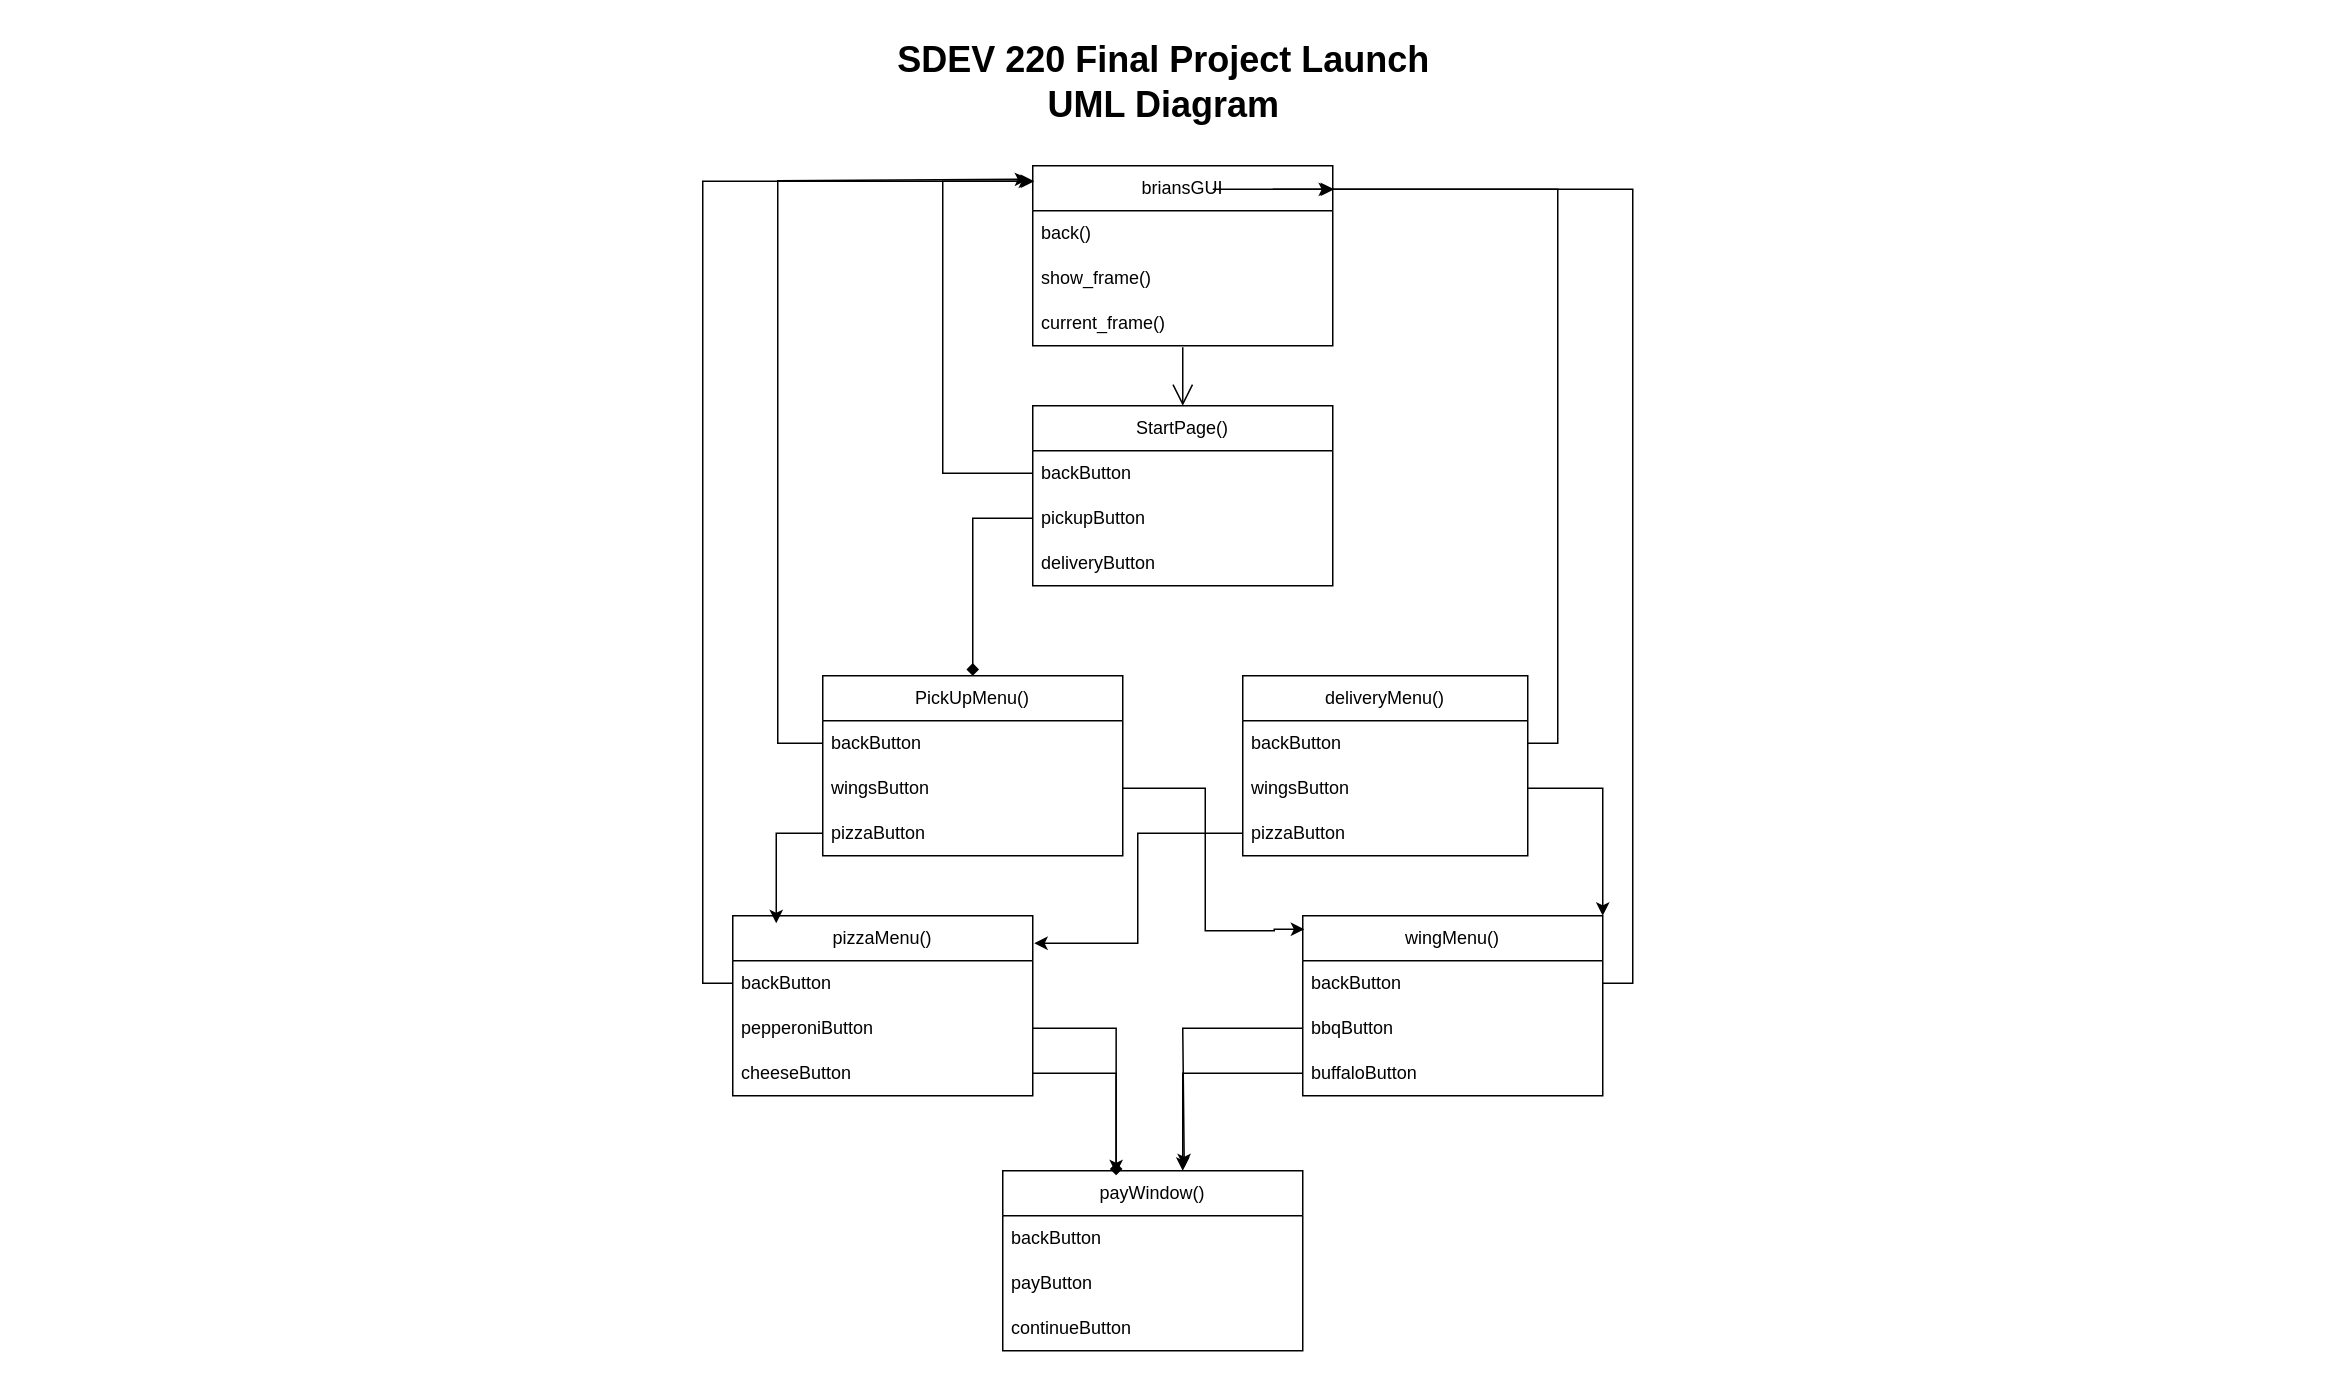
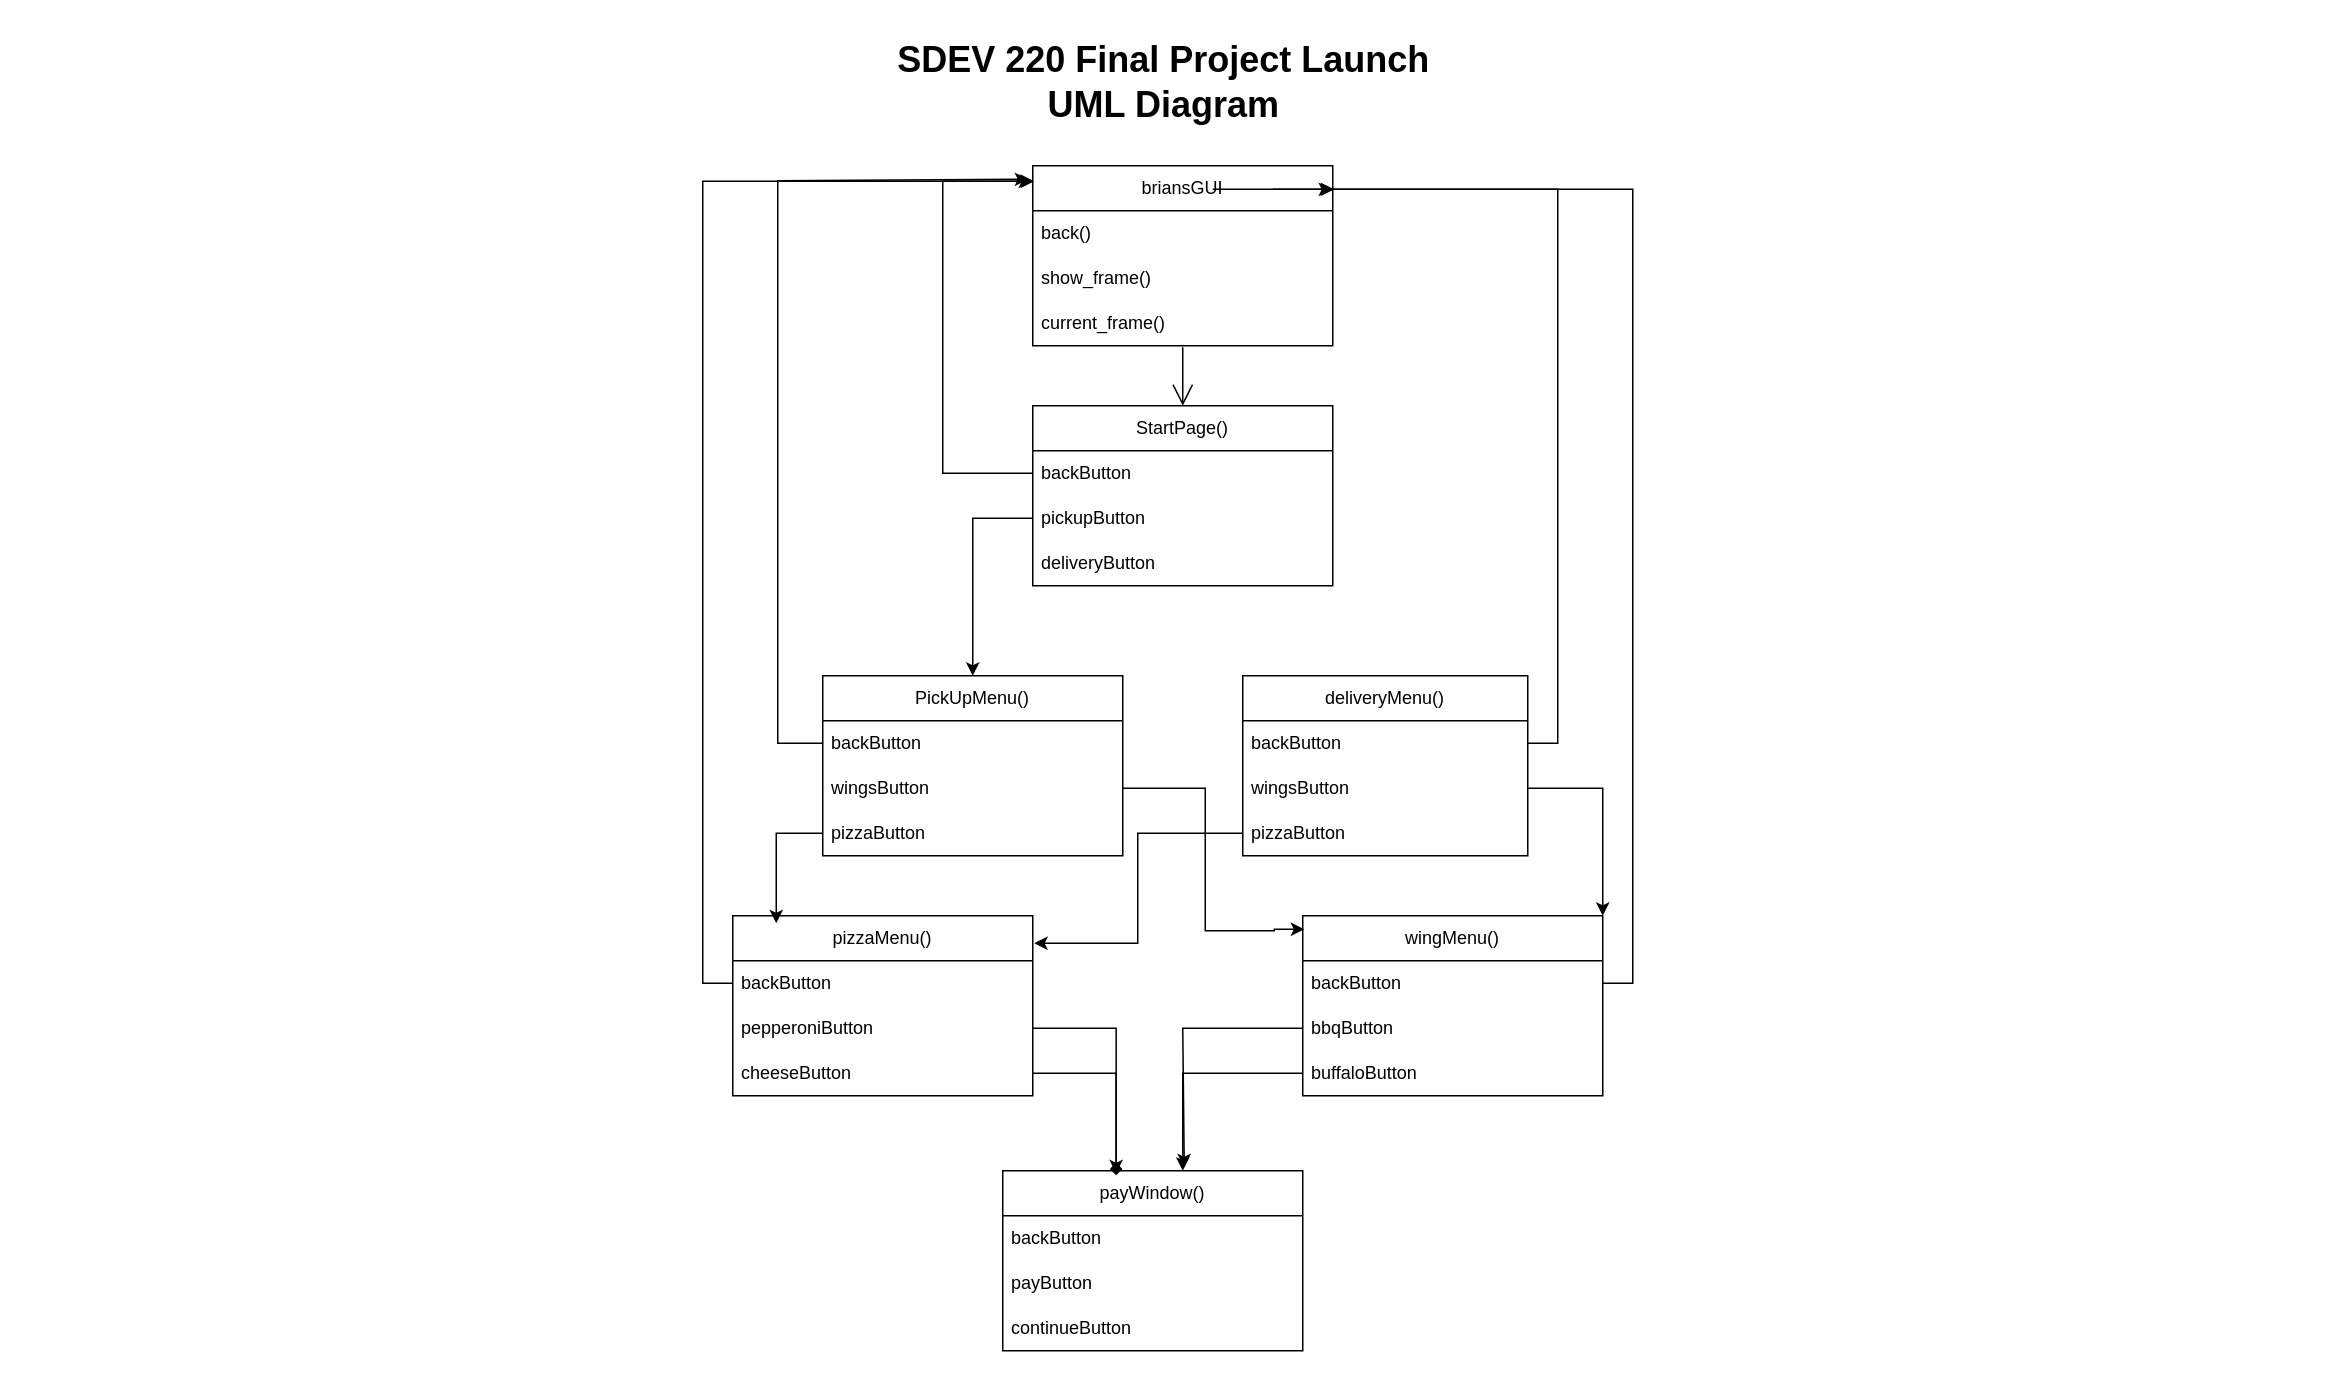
(973, 663) -> (973, 664)
